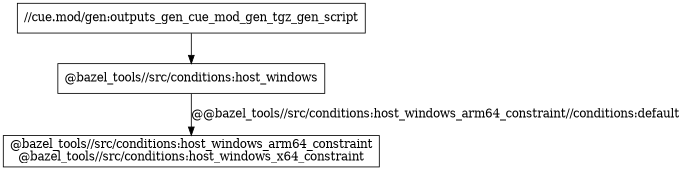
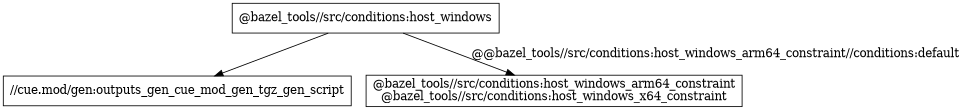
(191, 44) -> (275, 53)
